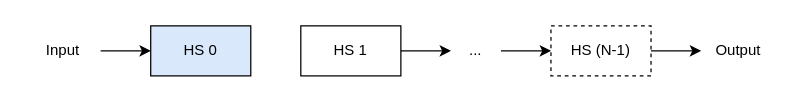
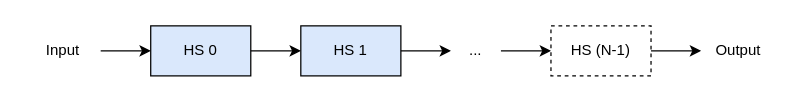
none -> (272, 51)
(351, 51) -> (351, 51)
